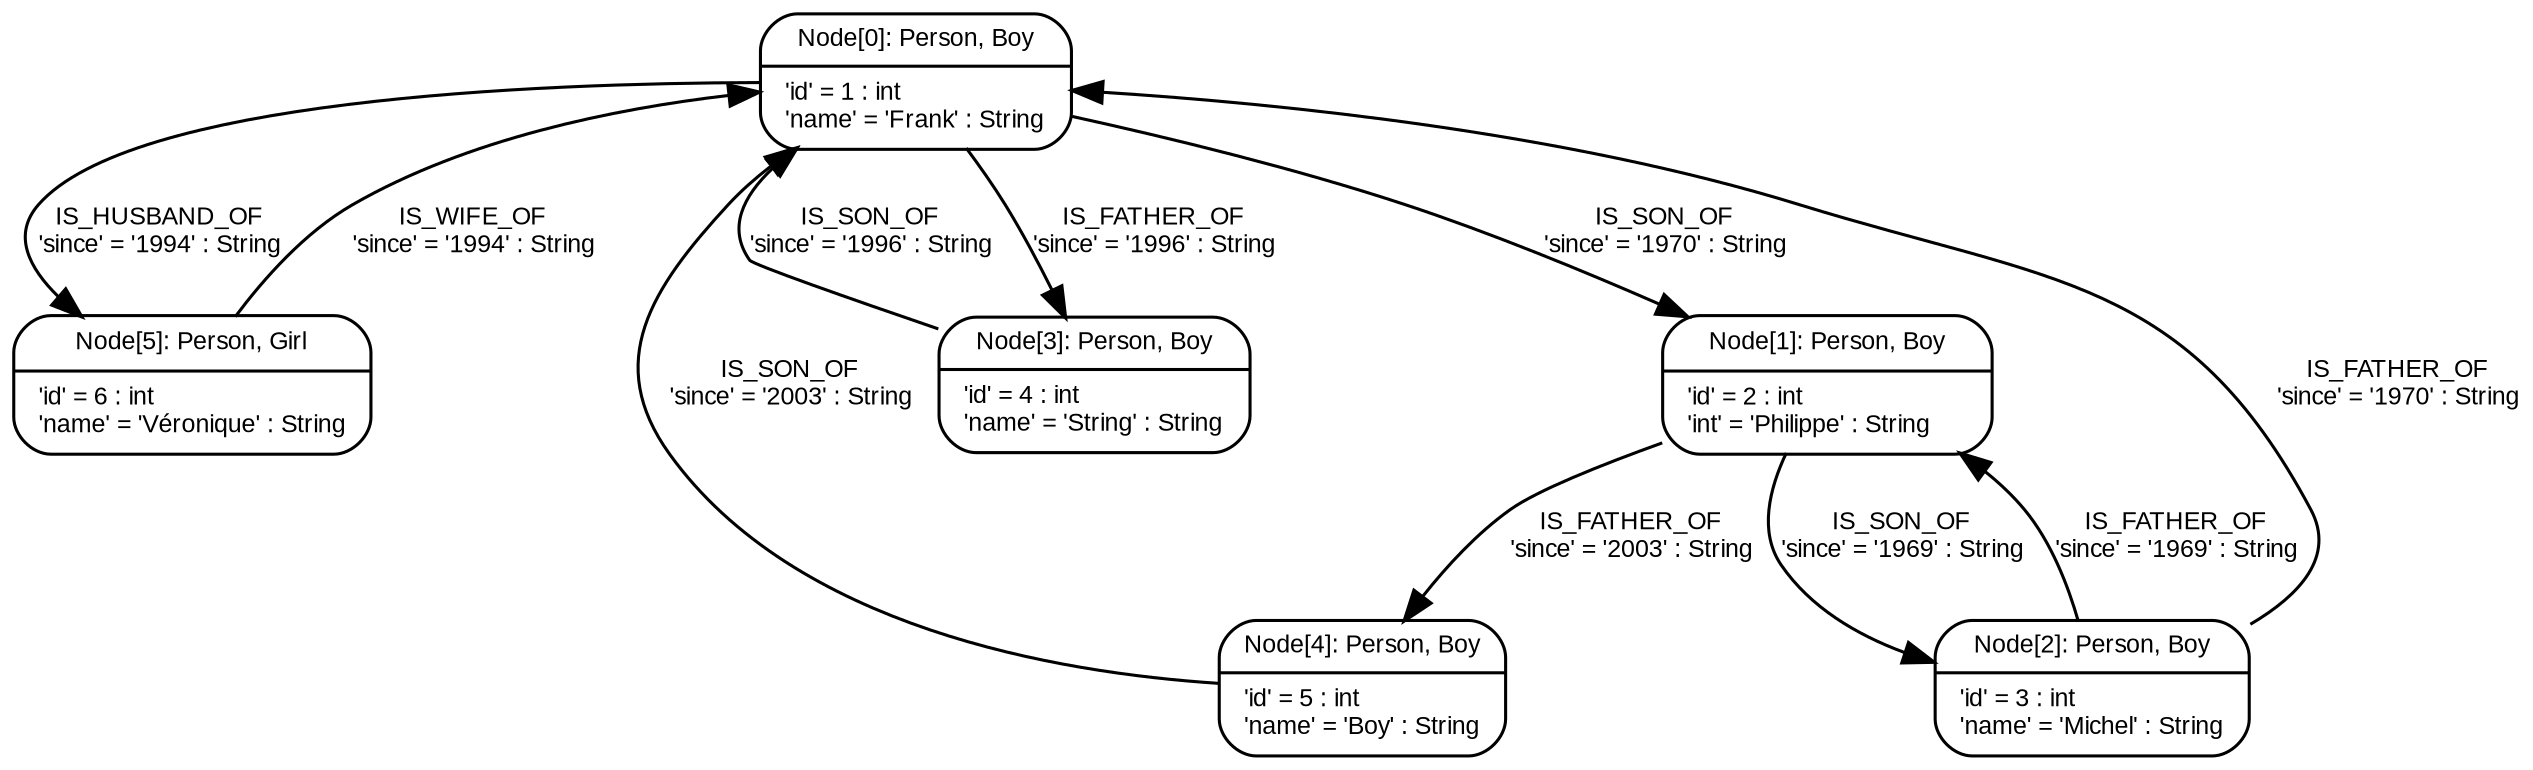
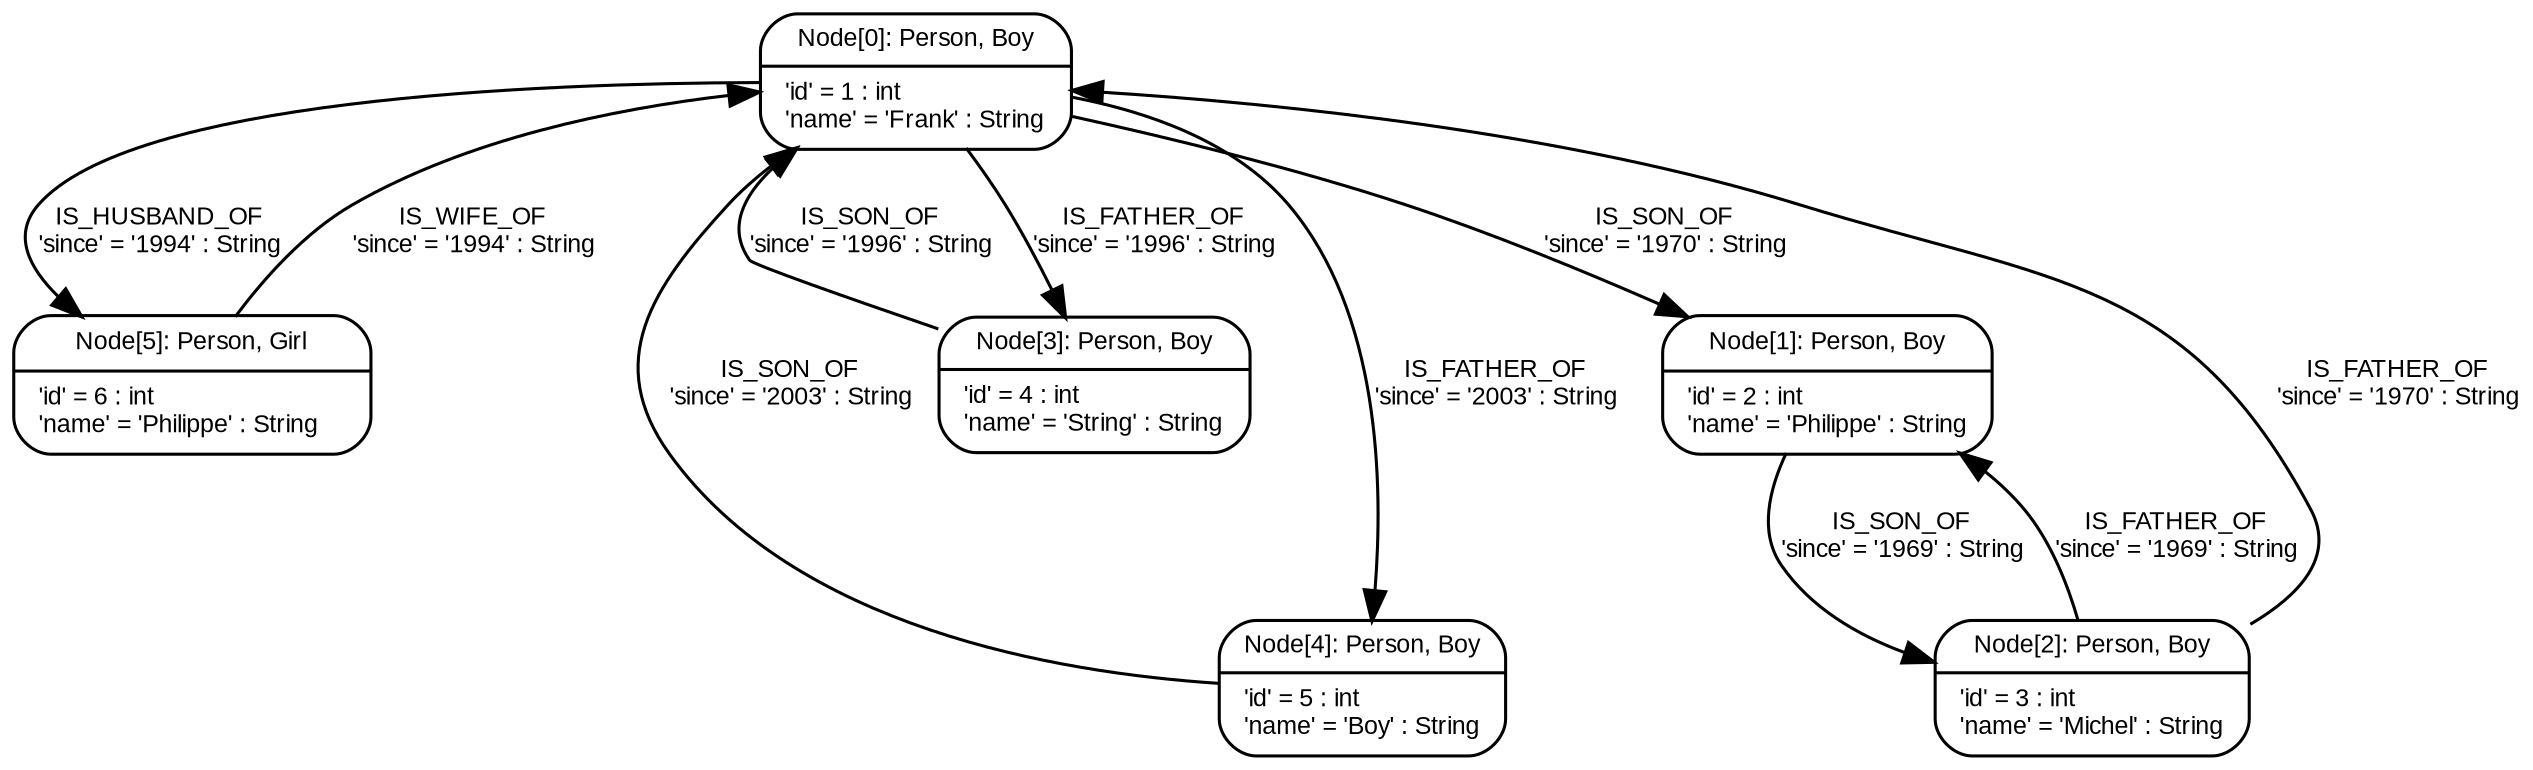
(192, 425) -> (178, 425)
(1809, 425) -> (1827, 425)
(1529, 499) -> (1331, 272)
